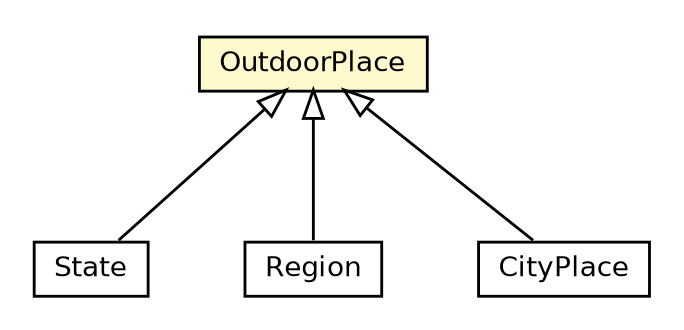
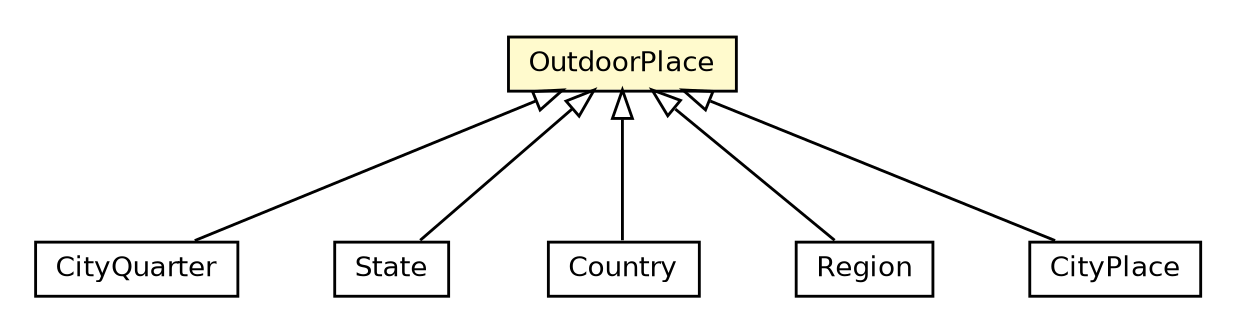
none -> (135, 268)
none -> (622, 268)
